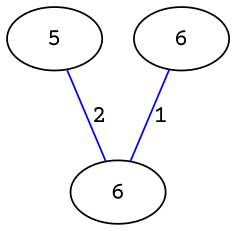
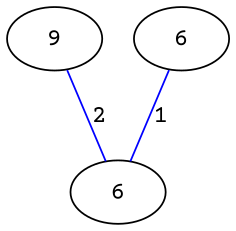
(55, 39) -> (55, 39)
